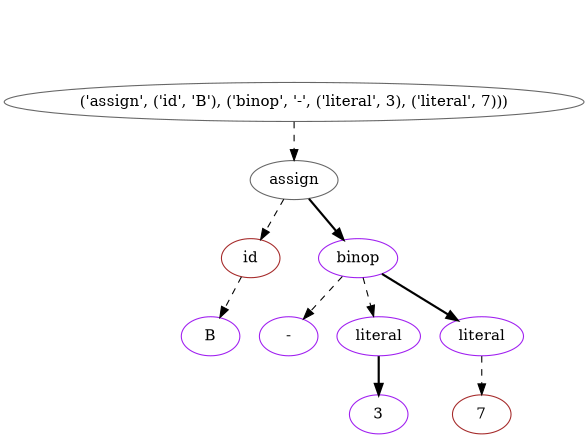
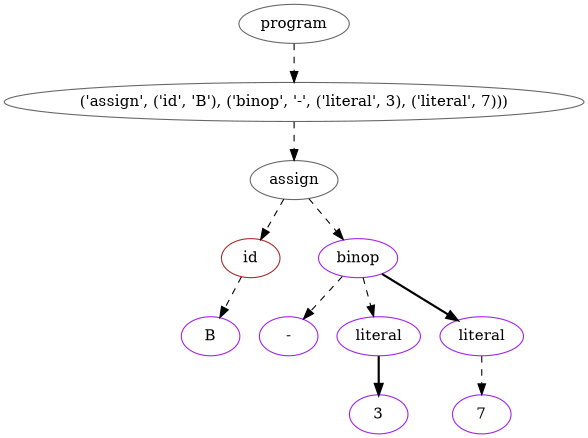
none -> (294, 24)
(323, 215) -> (323, 215)
(482, 414) -> (482, 414)
